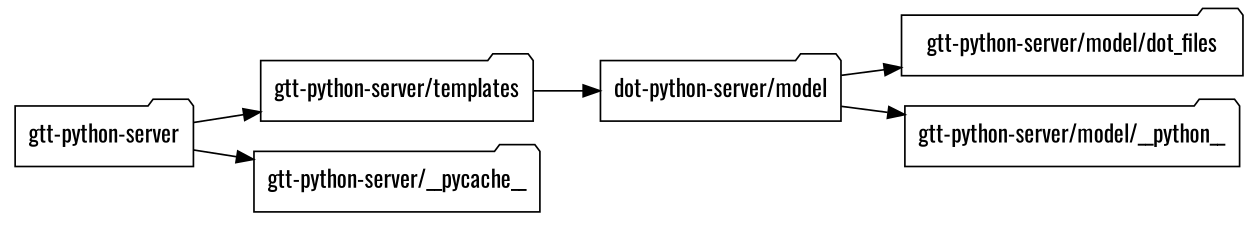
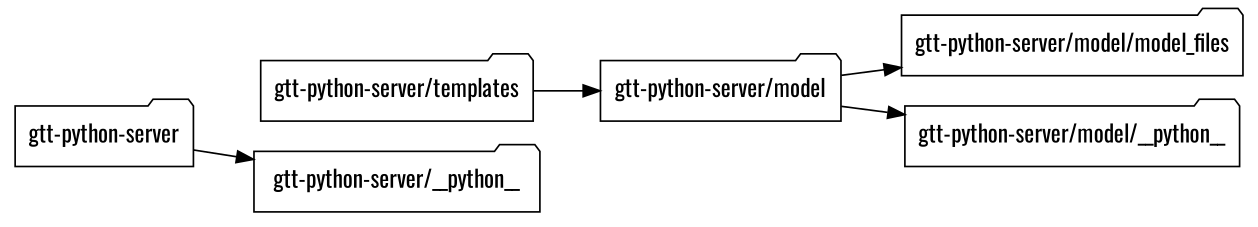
(1072, 45) -> (1072, 45)
(721, 91) -> (721, 91)
(218, 119) -> none
(397, 182) -> (397, 182)
